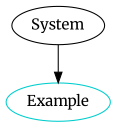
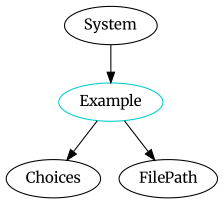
none -> (53, 179)
none -> (168, 179)
